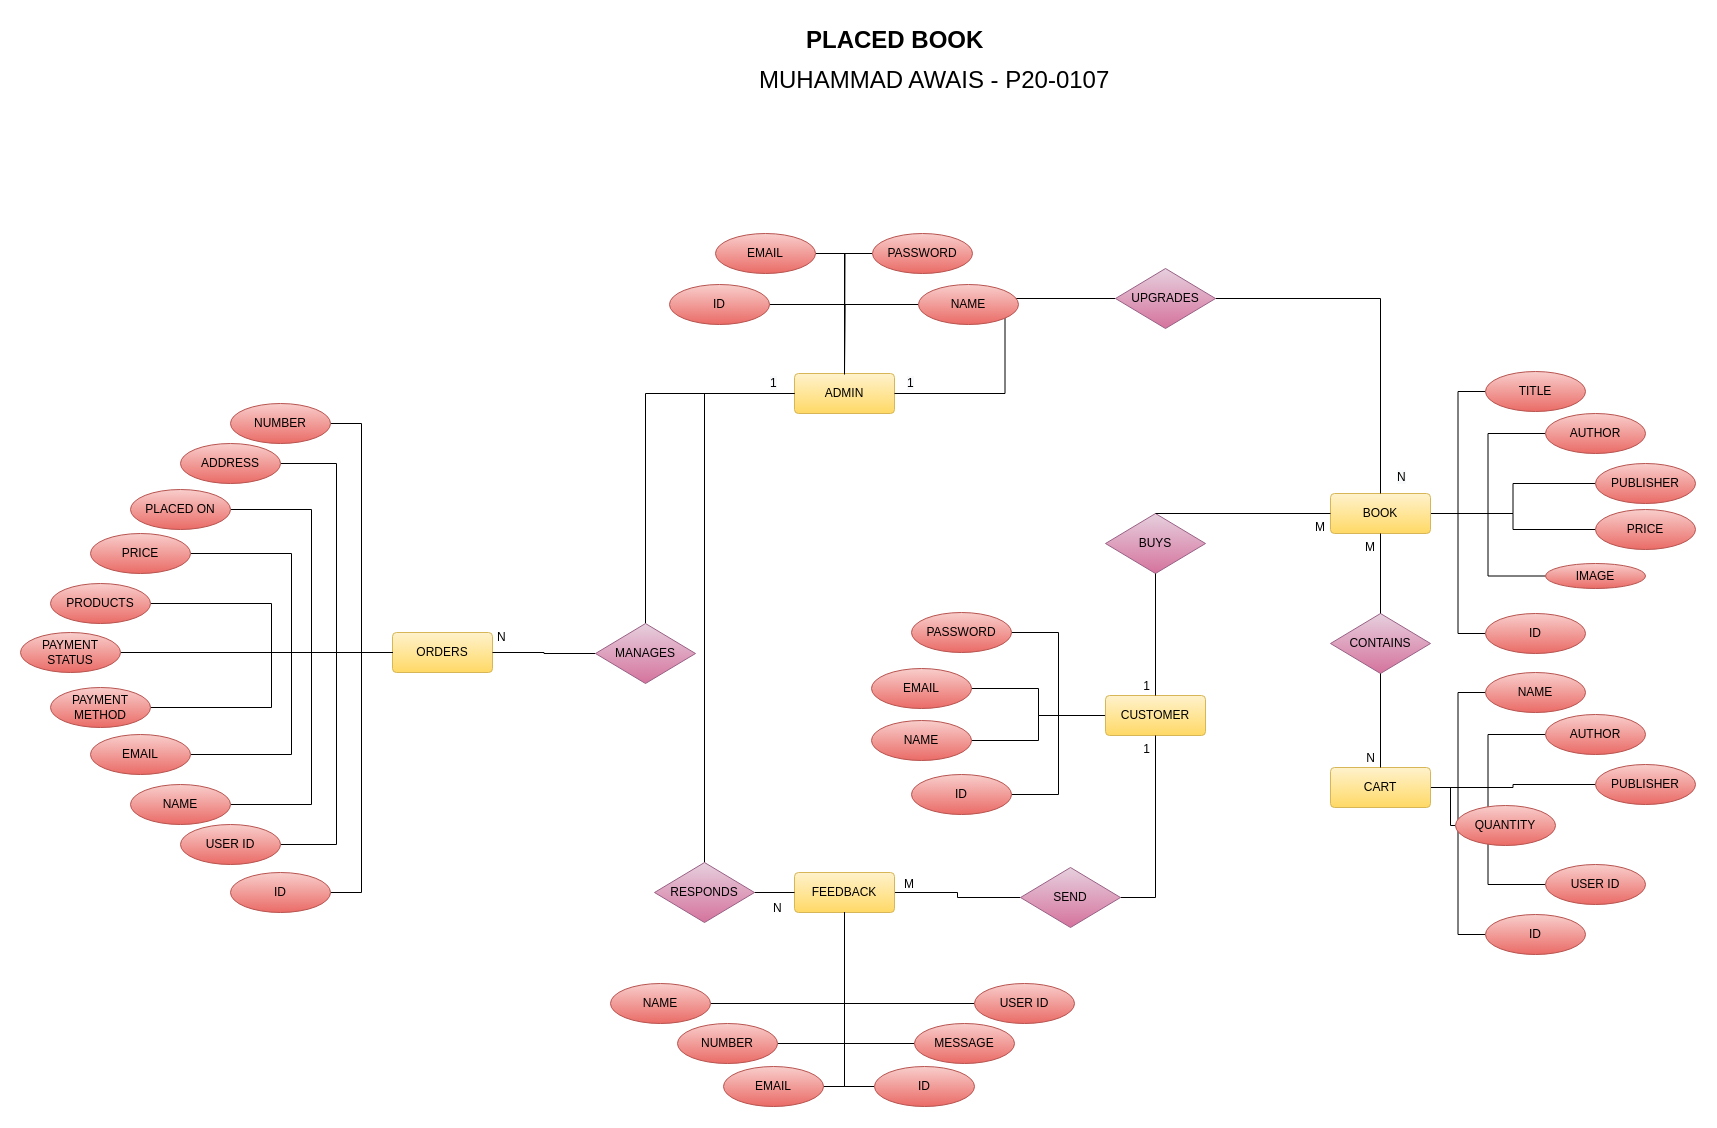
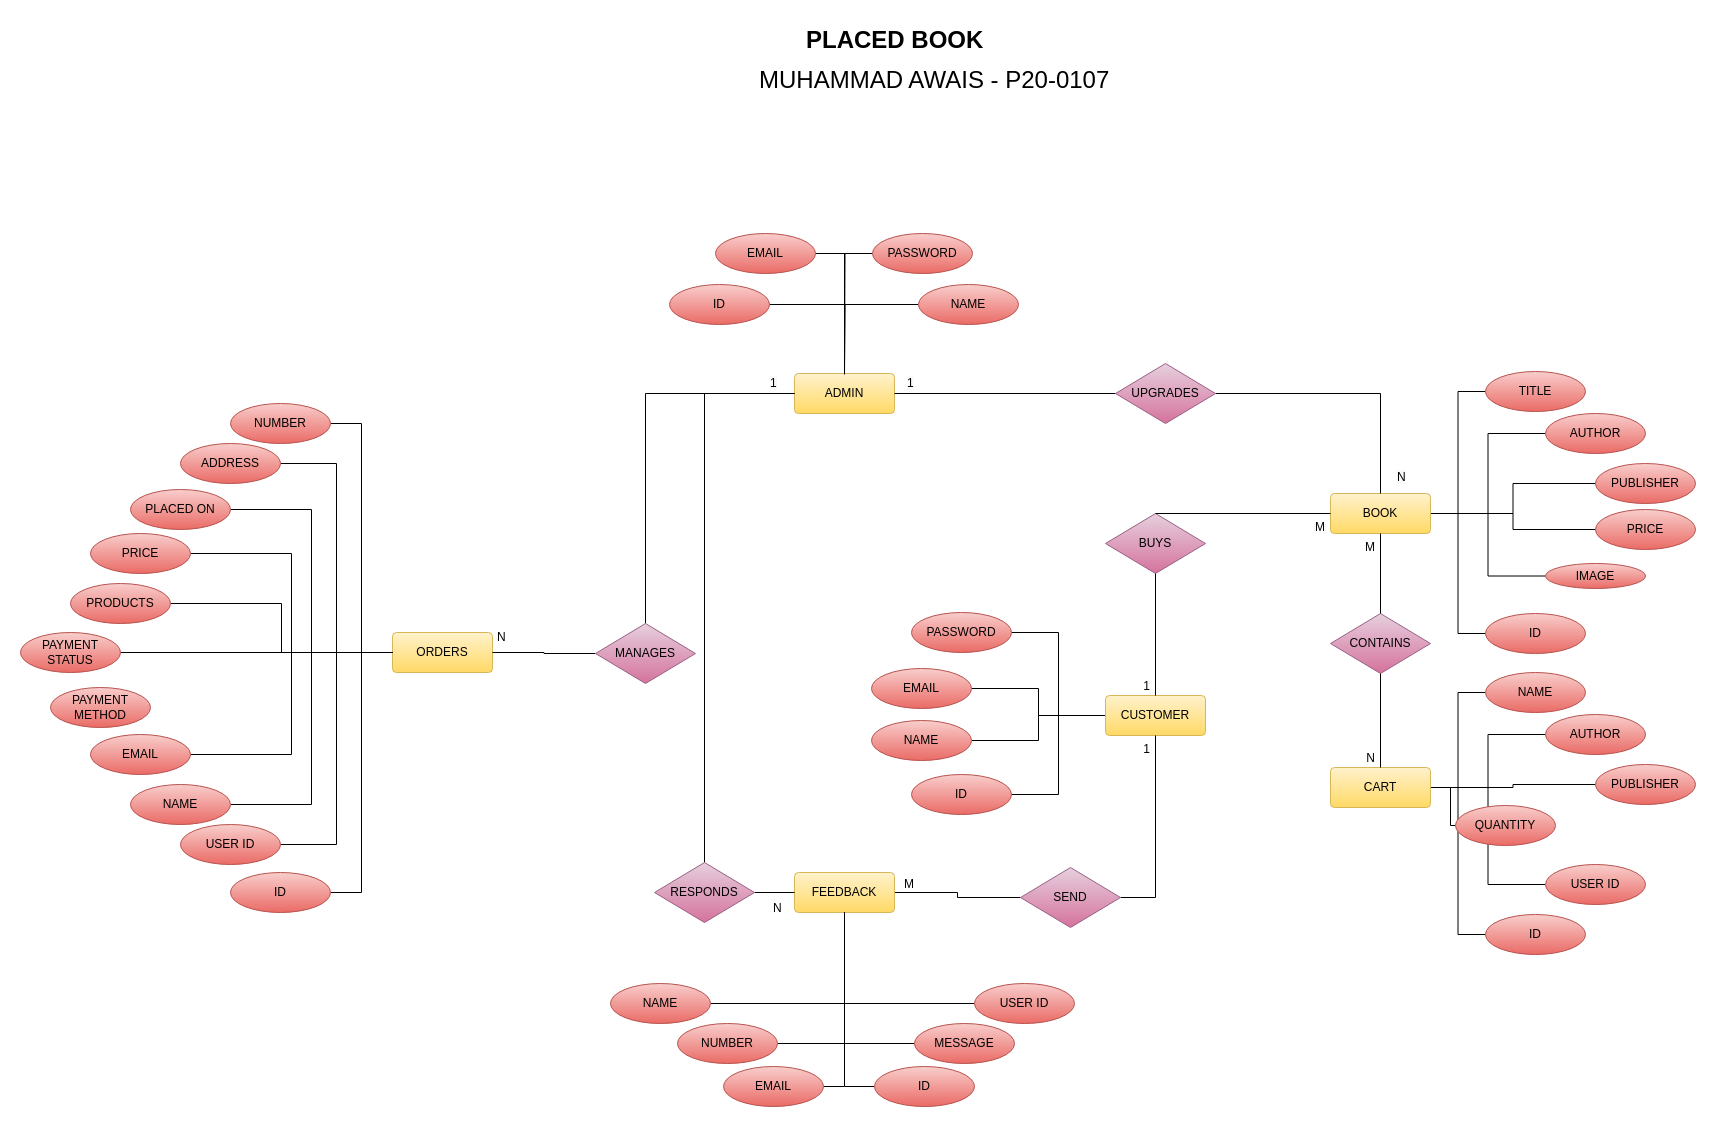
(1166, 299) -> (1166, 394)
(101, 604) -> (121, 604)
(238, 708) -> none
